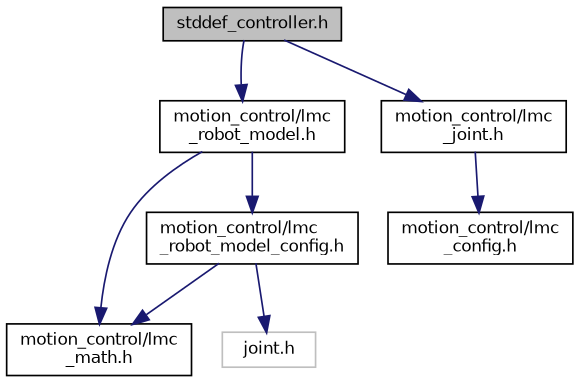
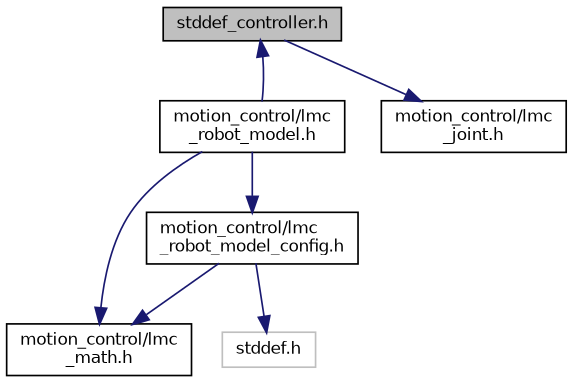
(241, 62) -> (263, 79)
(480, 238) -> none
(269, 350) -> (269, 350)
